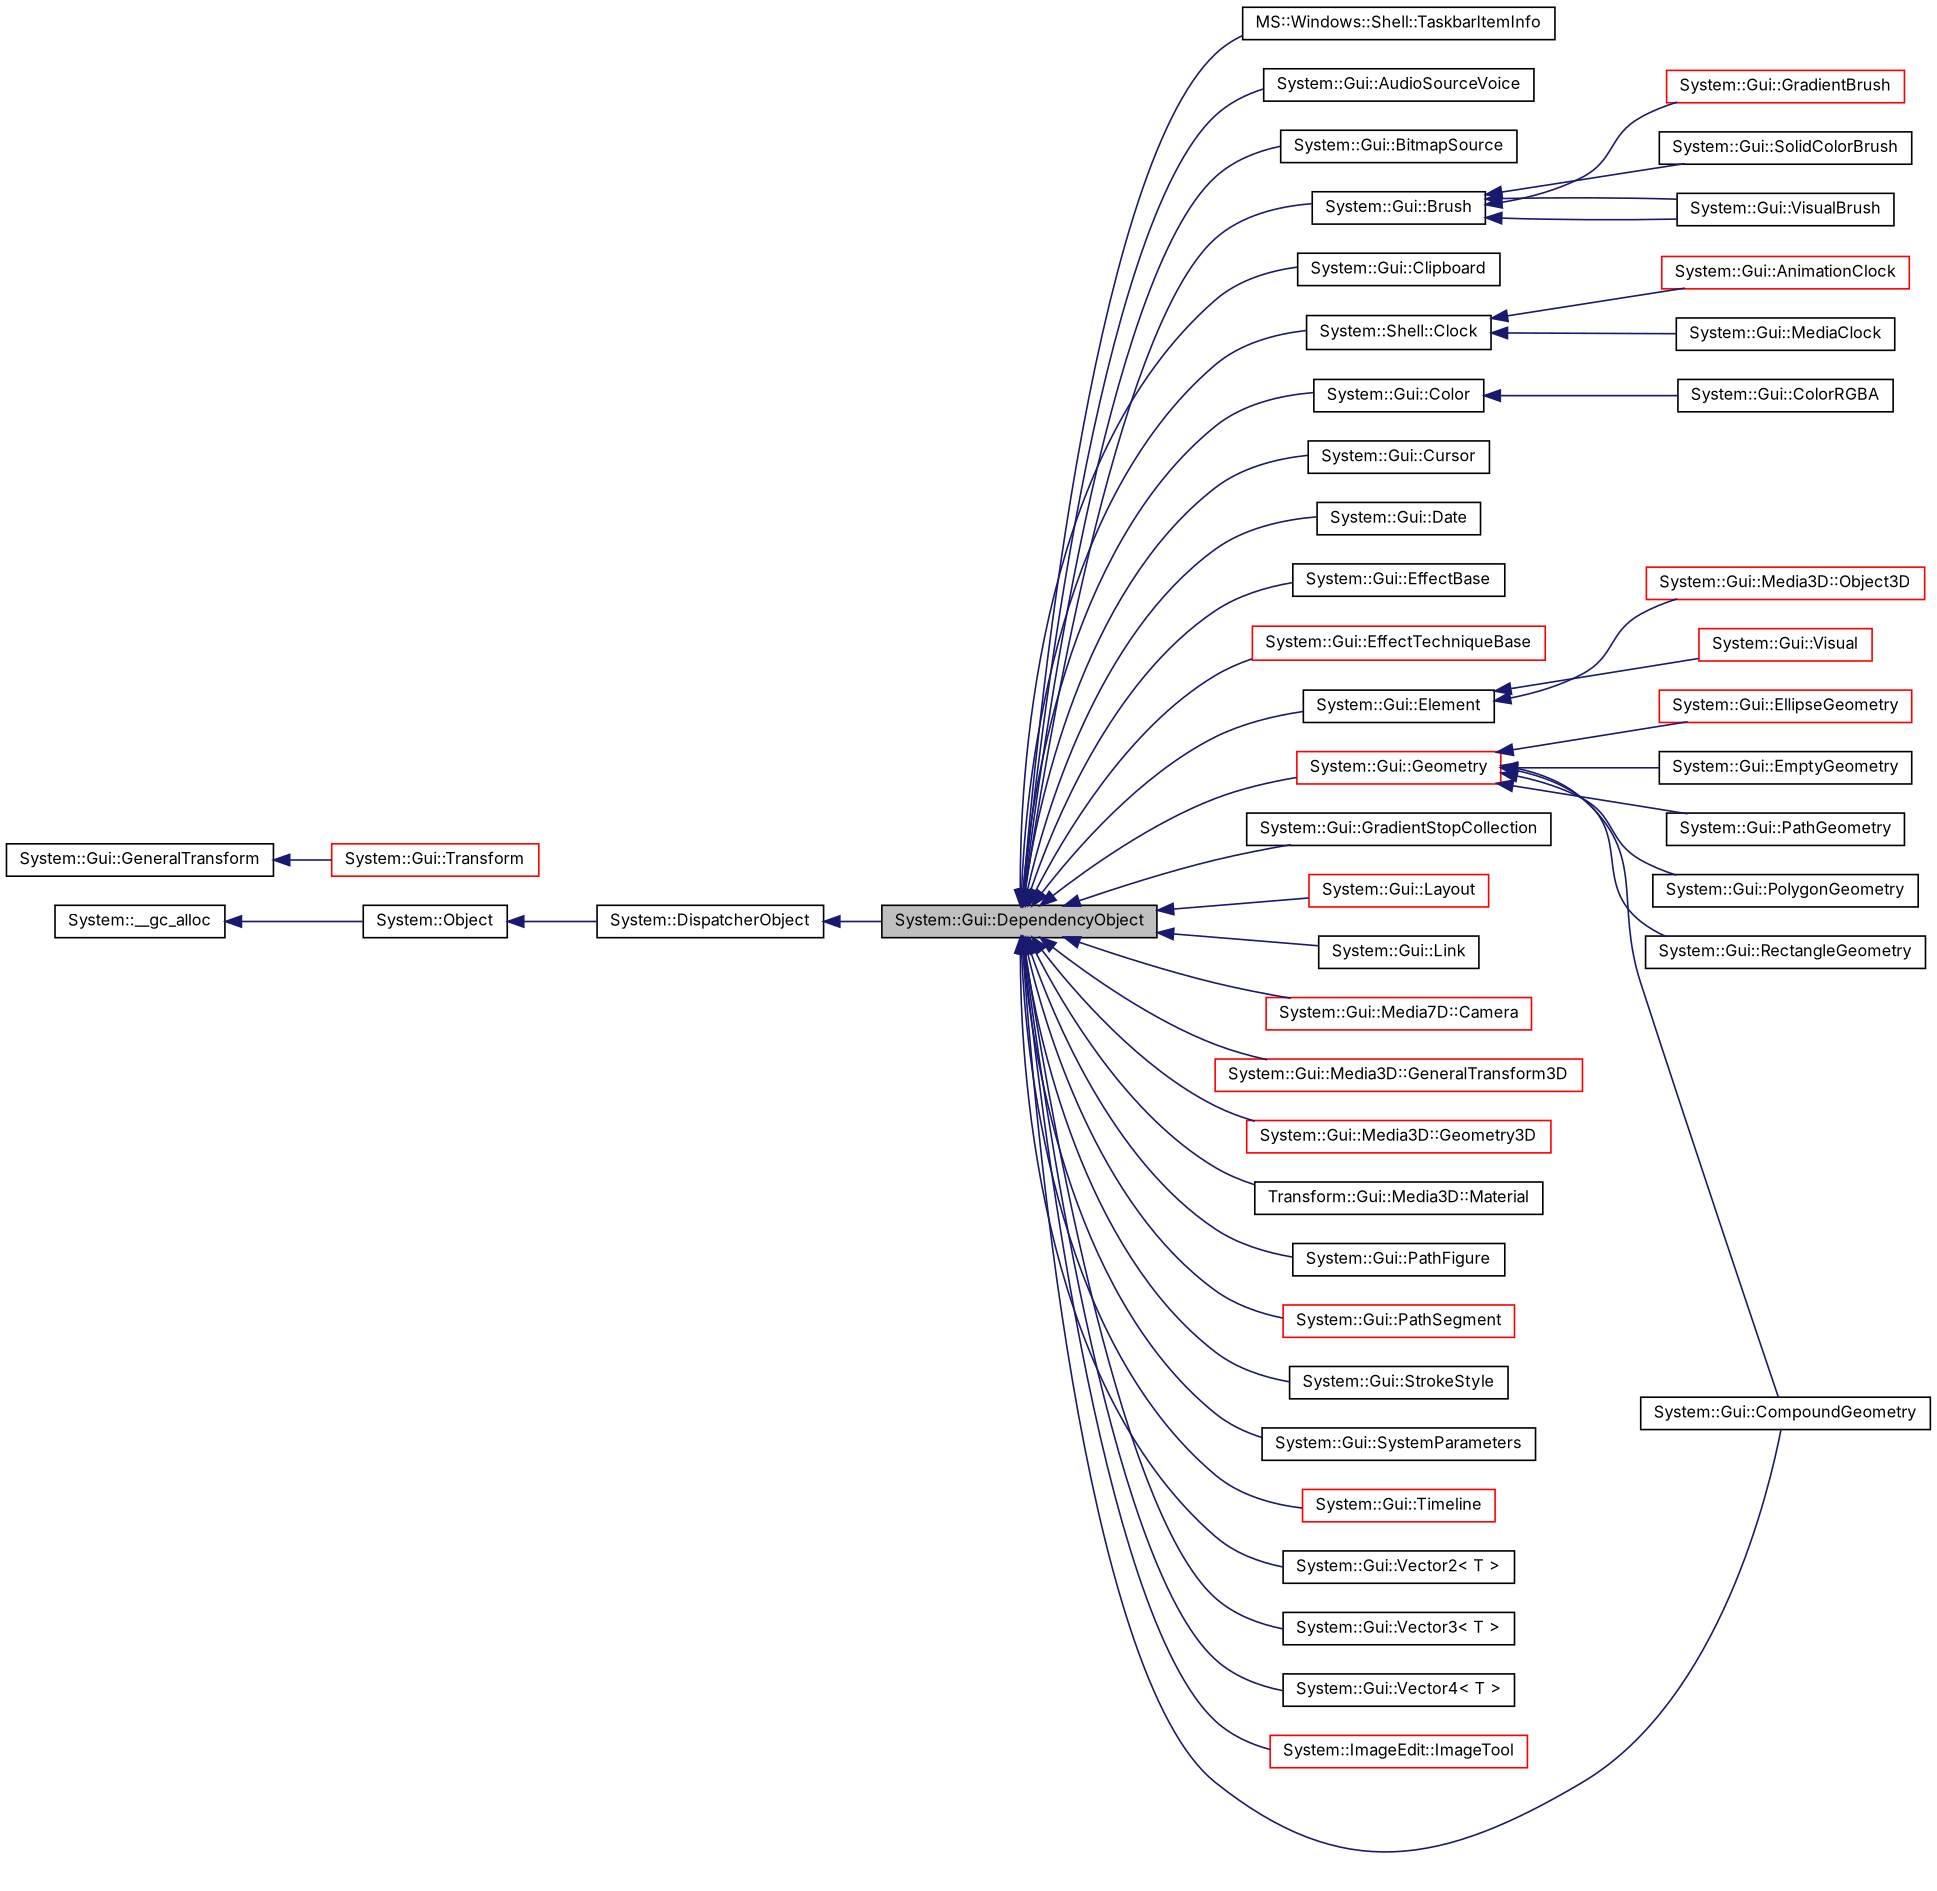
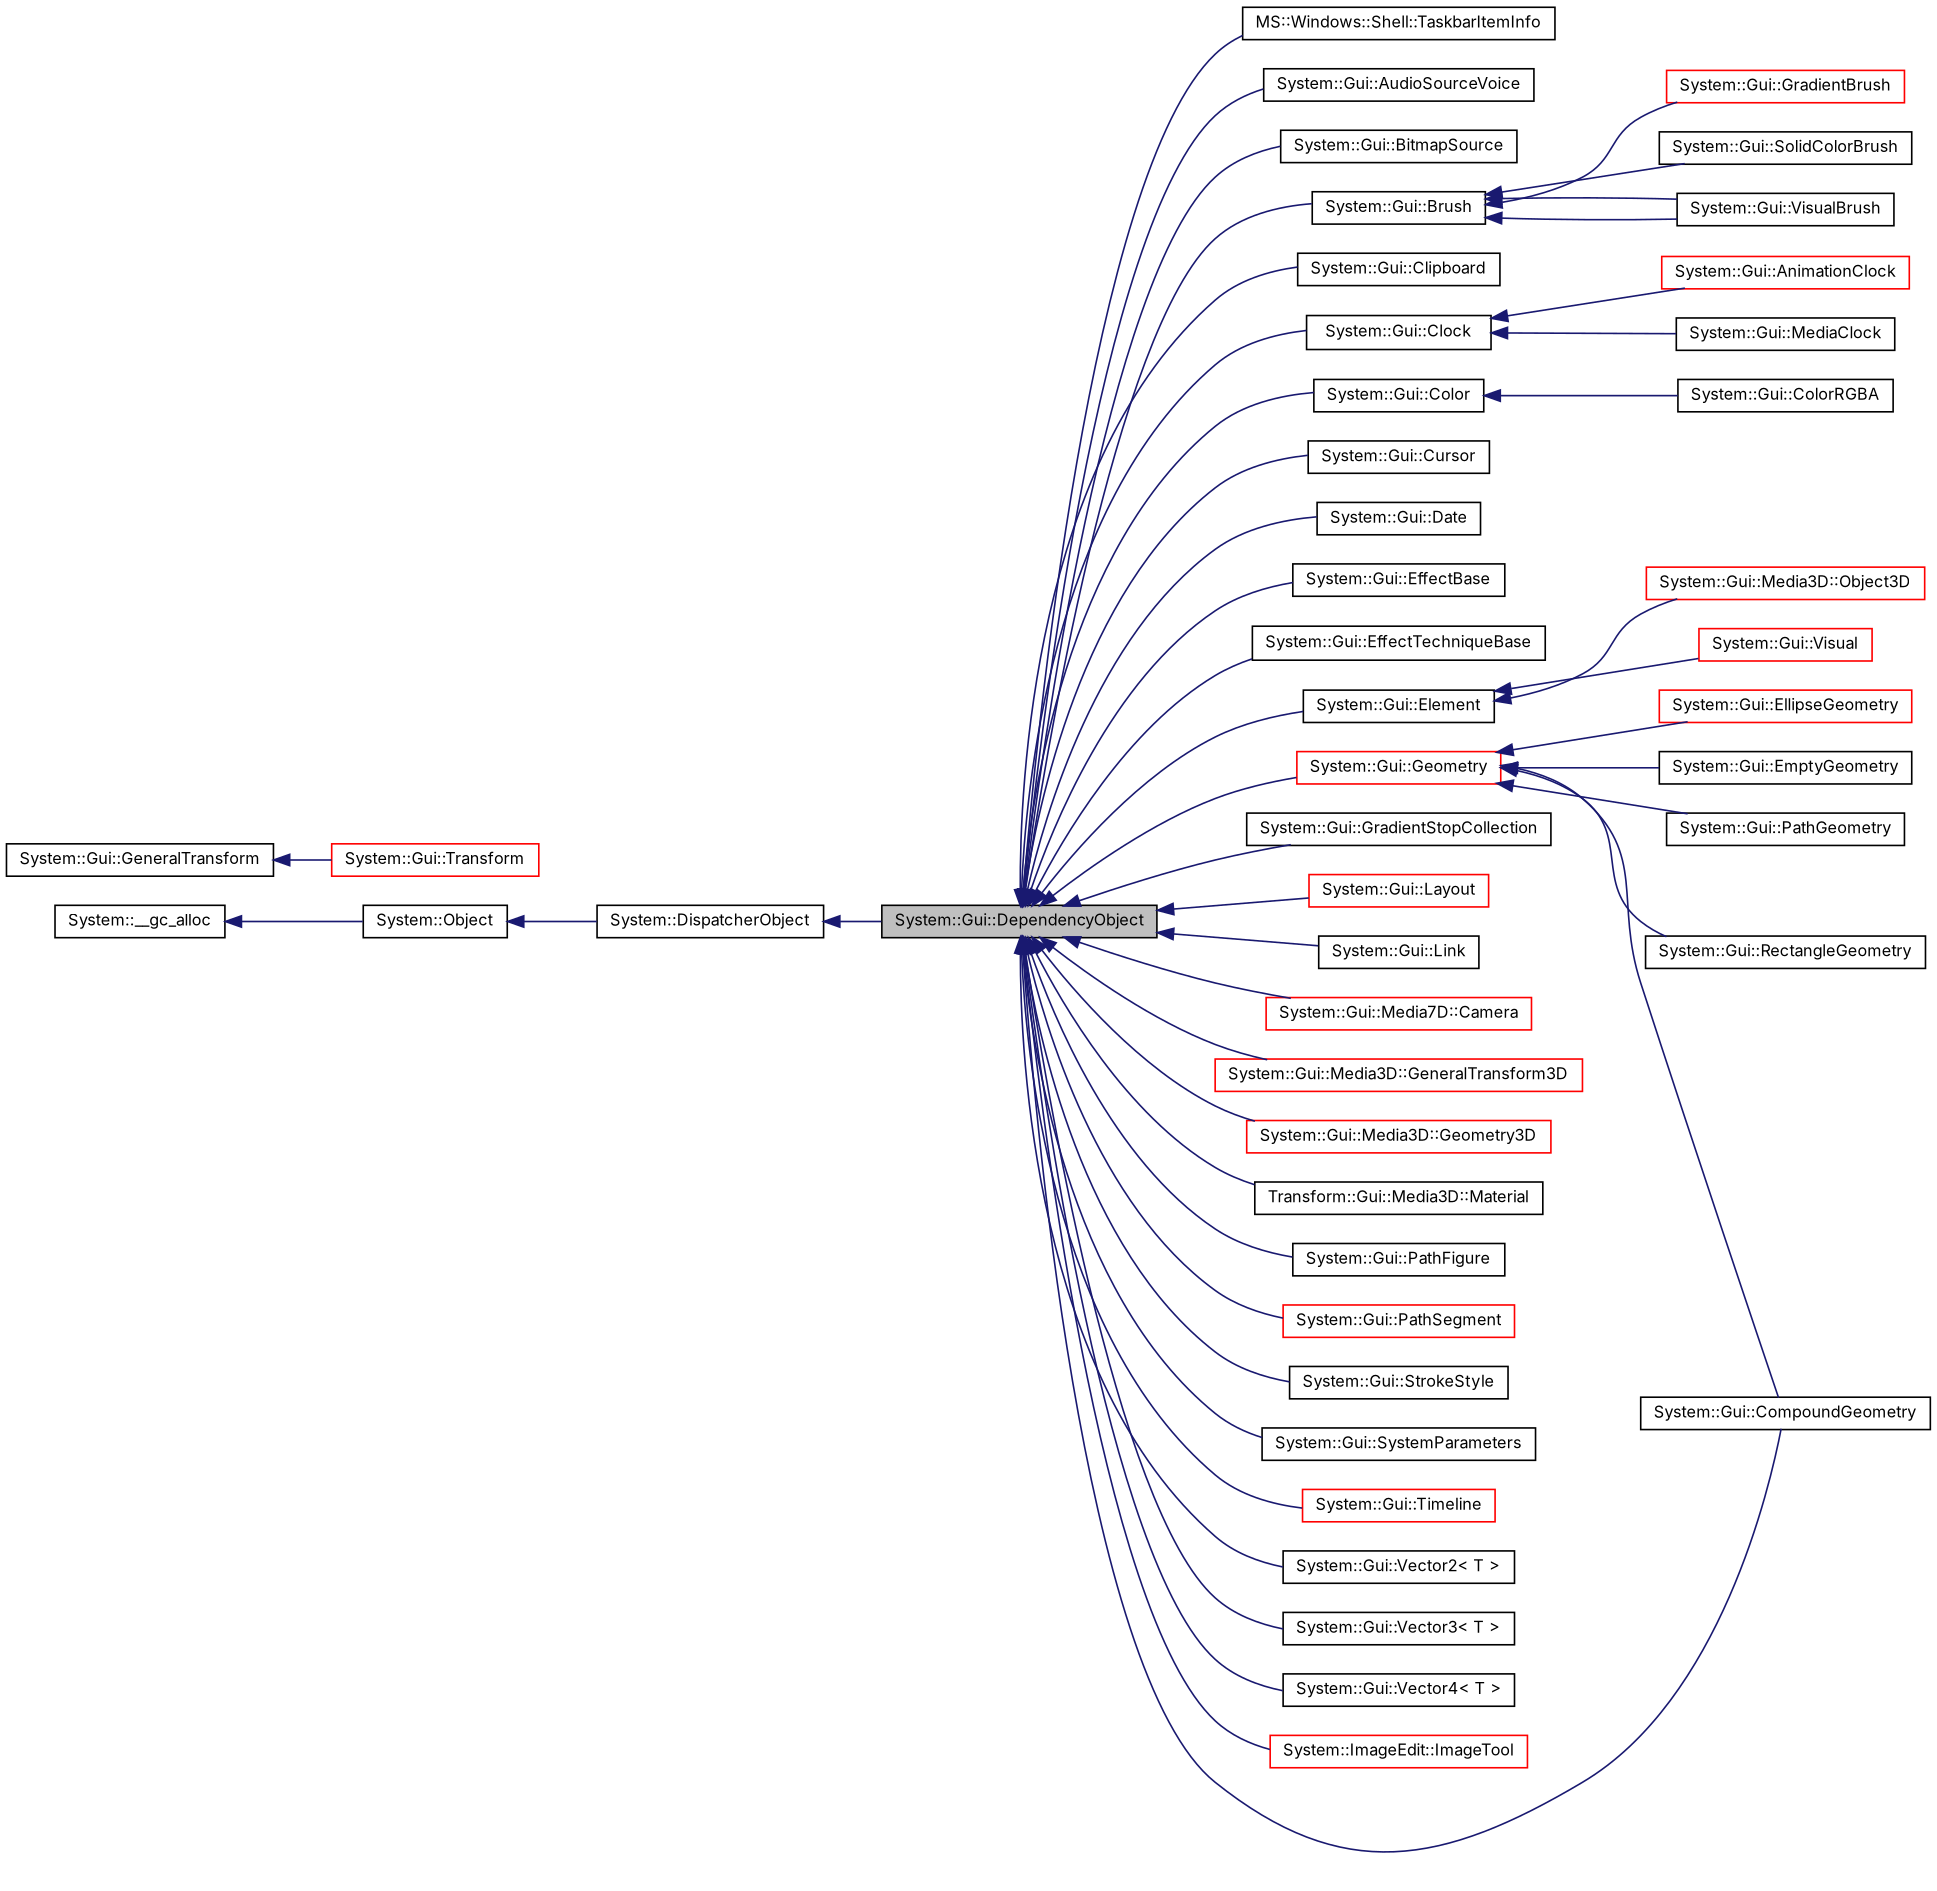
(1399, 333) -> (1399, 333)
(1399, 643) -> (1399, 643)
(1786, 891) -> none
